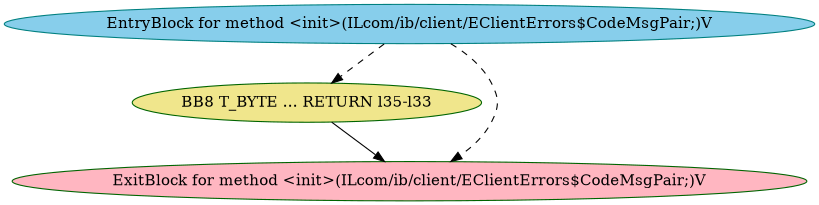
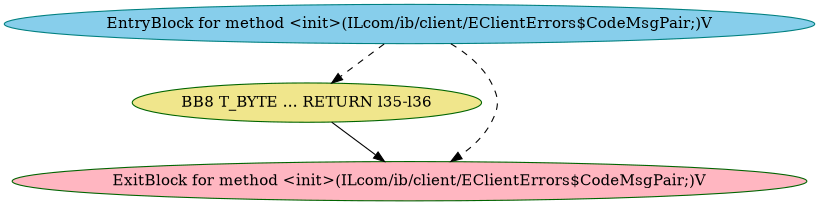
(307, 103) -> (307, 103)
